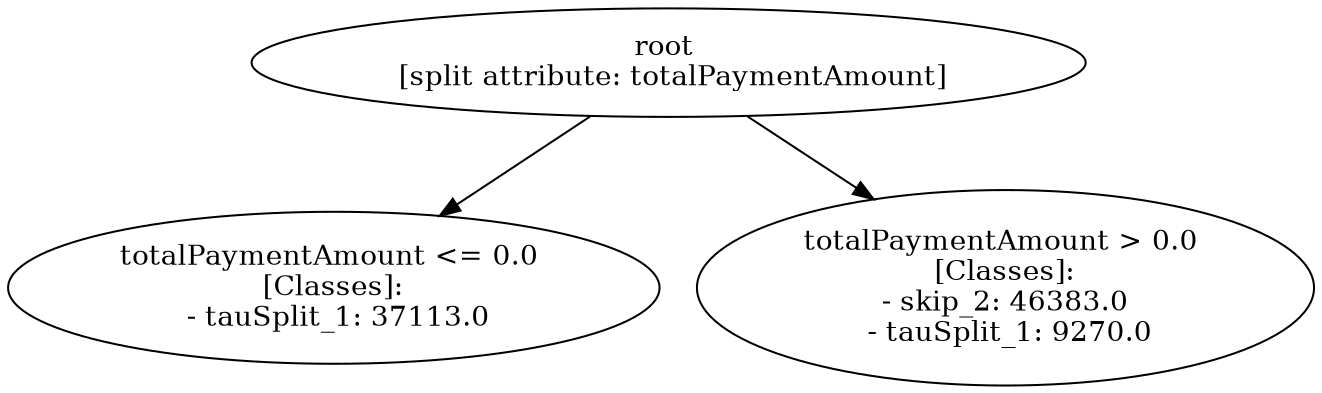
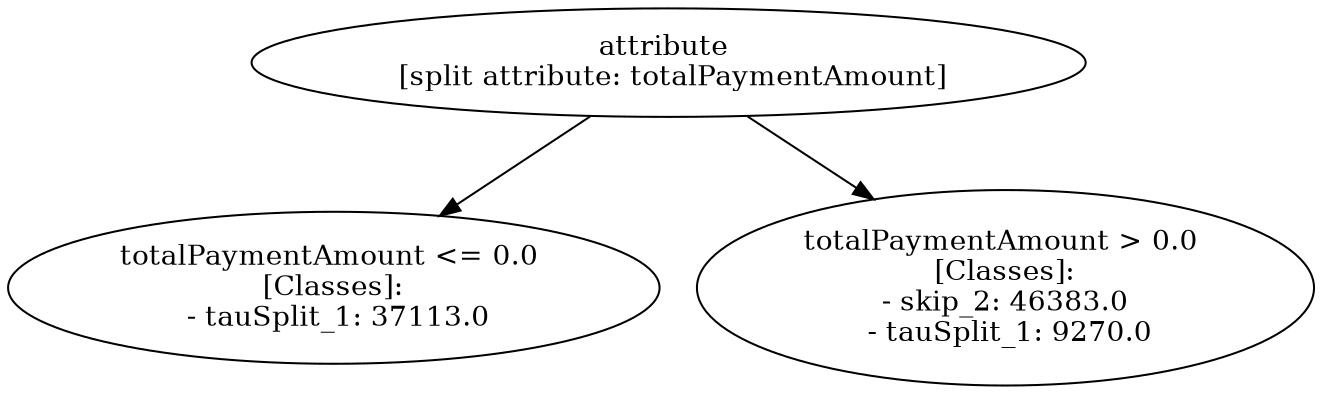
(669, 63) -> (669, 63)
